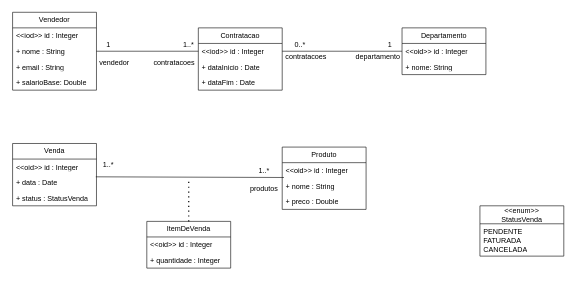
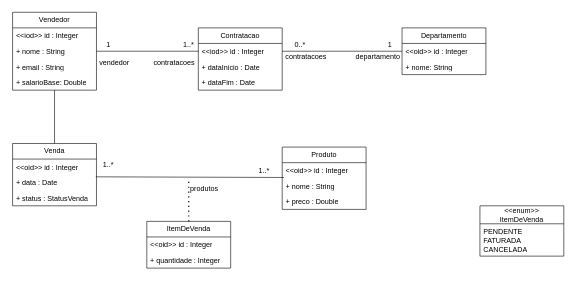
none -> (54, 115)
(264, 189) -> (204, 189)
(522, 215) -> (522, 215)
